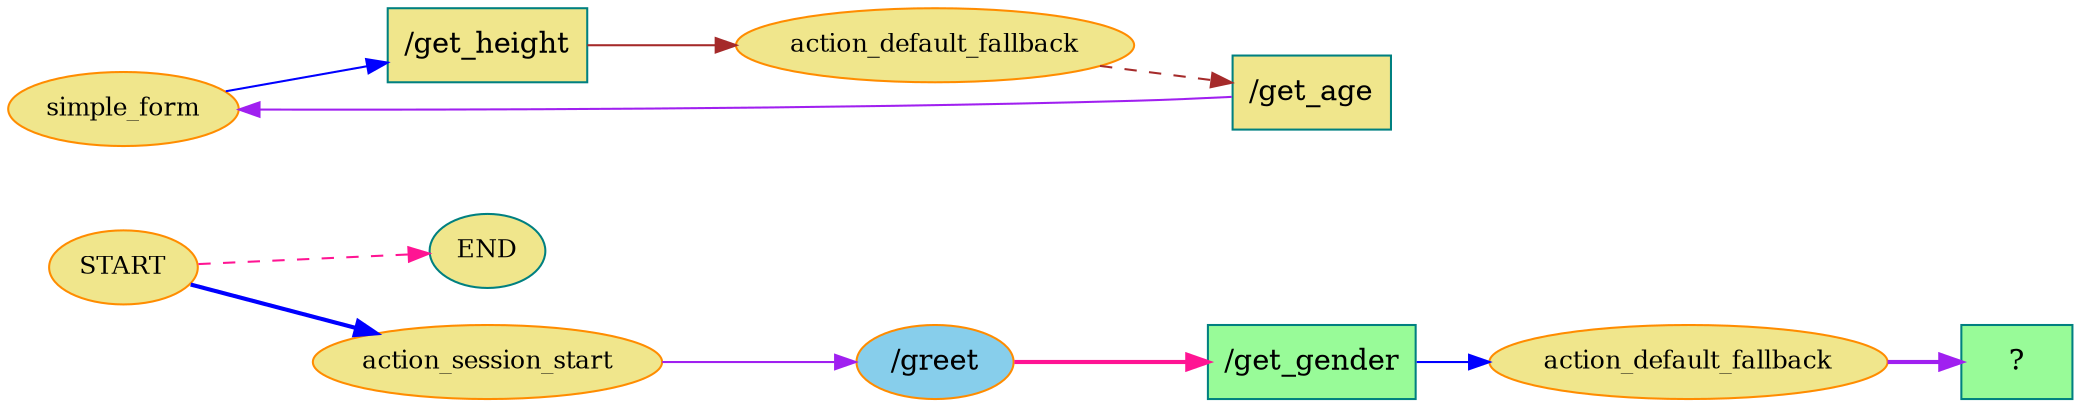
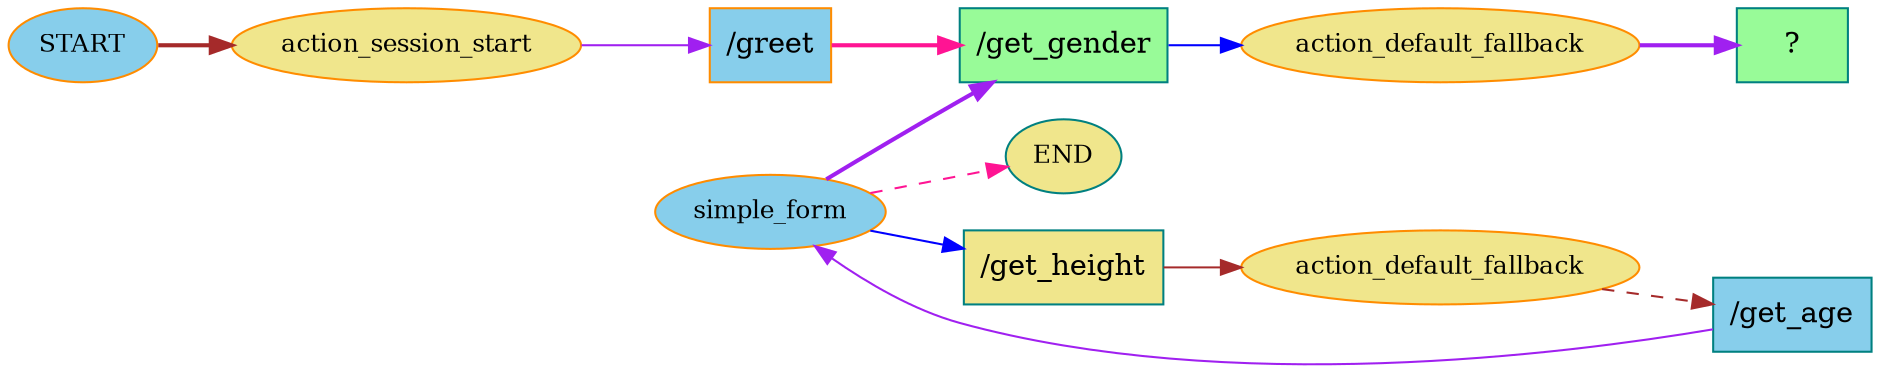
(1312, 93) -> (1792, 315)
(123, 109) -> (770, 212)
none -> (900, 136)
(303, 259) -> (928, 182)
(123, 267) -> (83, 45)
(273, 306) -> (184, 45)
(935, 362) -> (770, 45)
